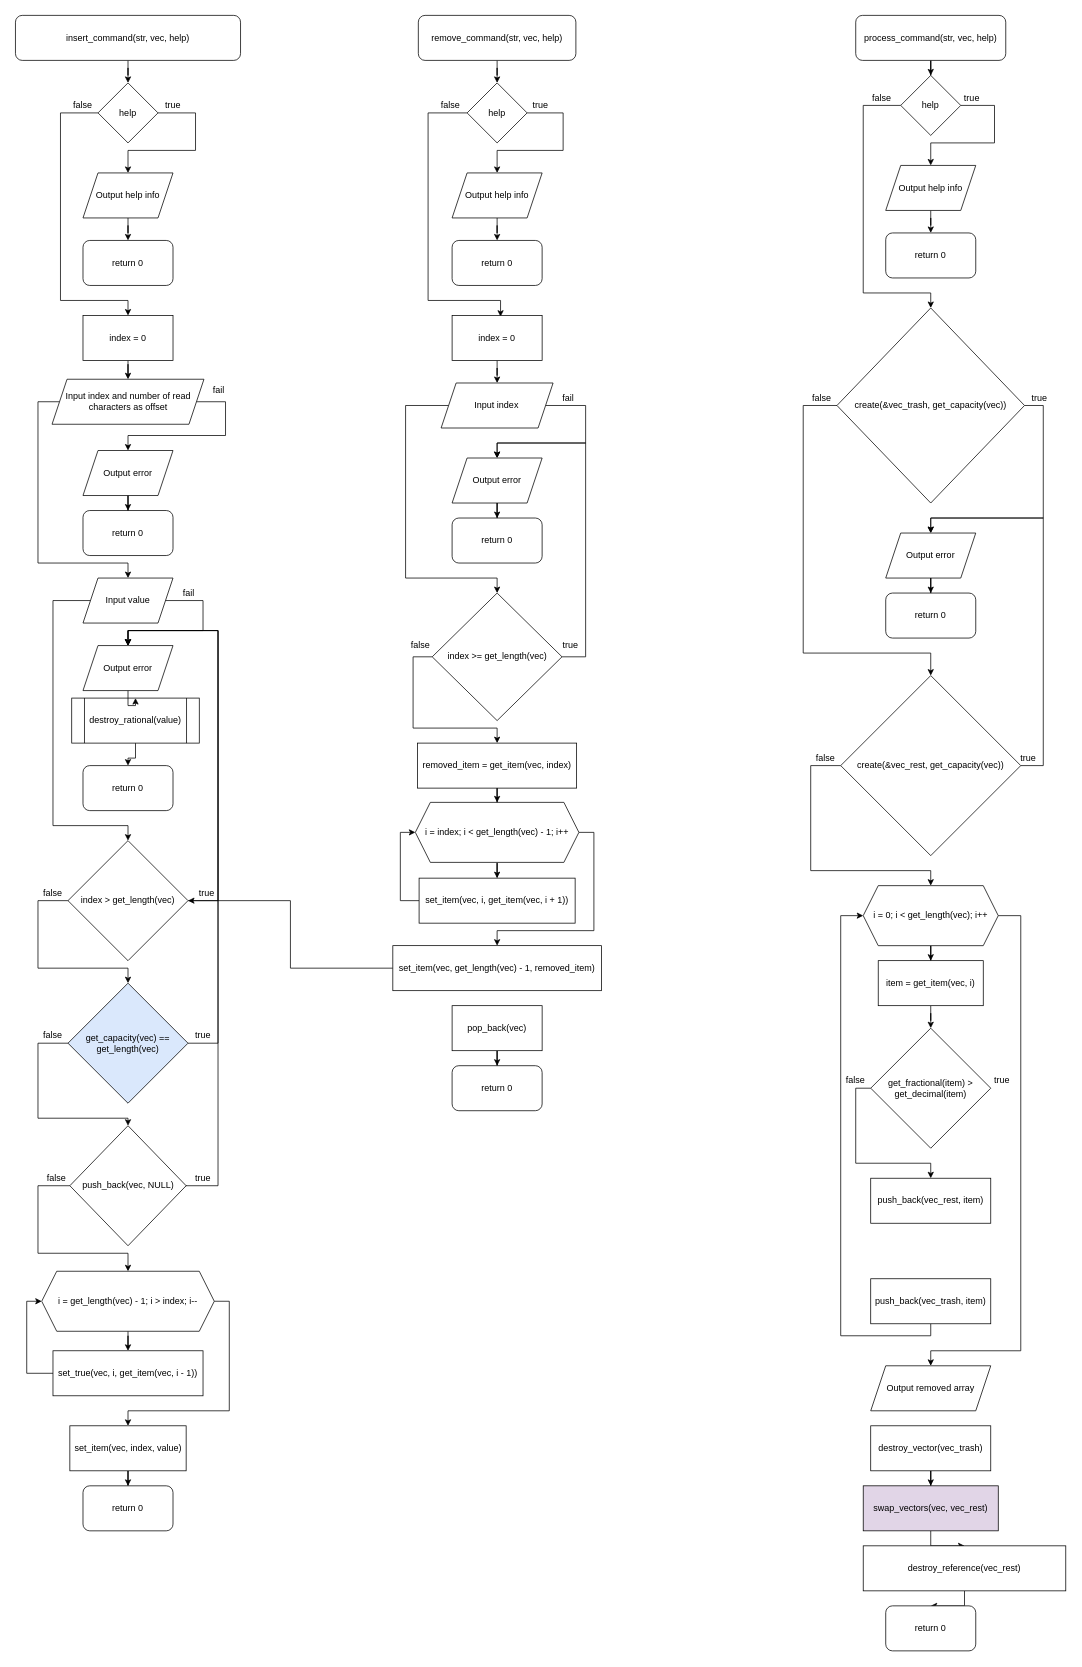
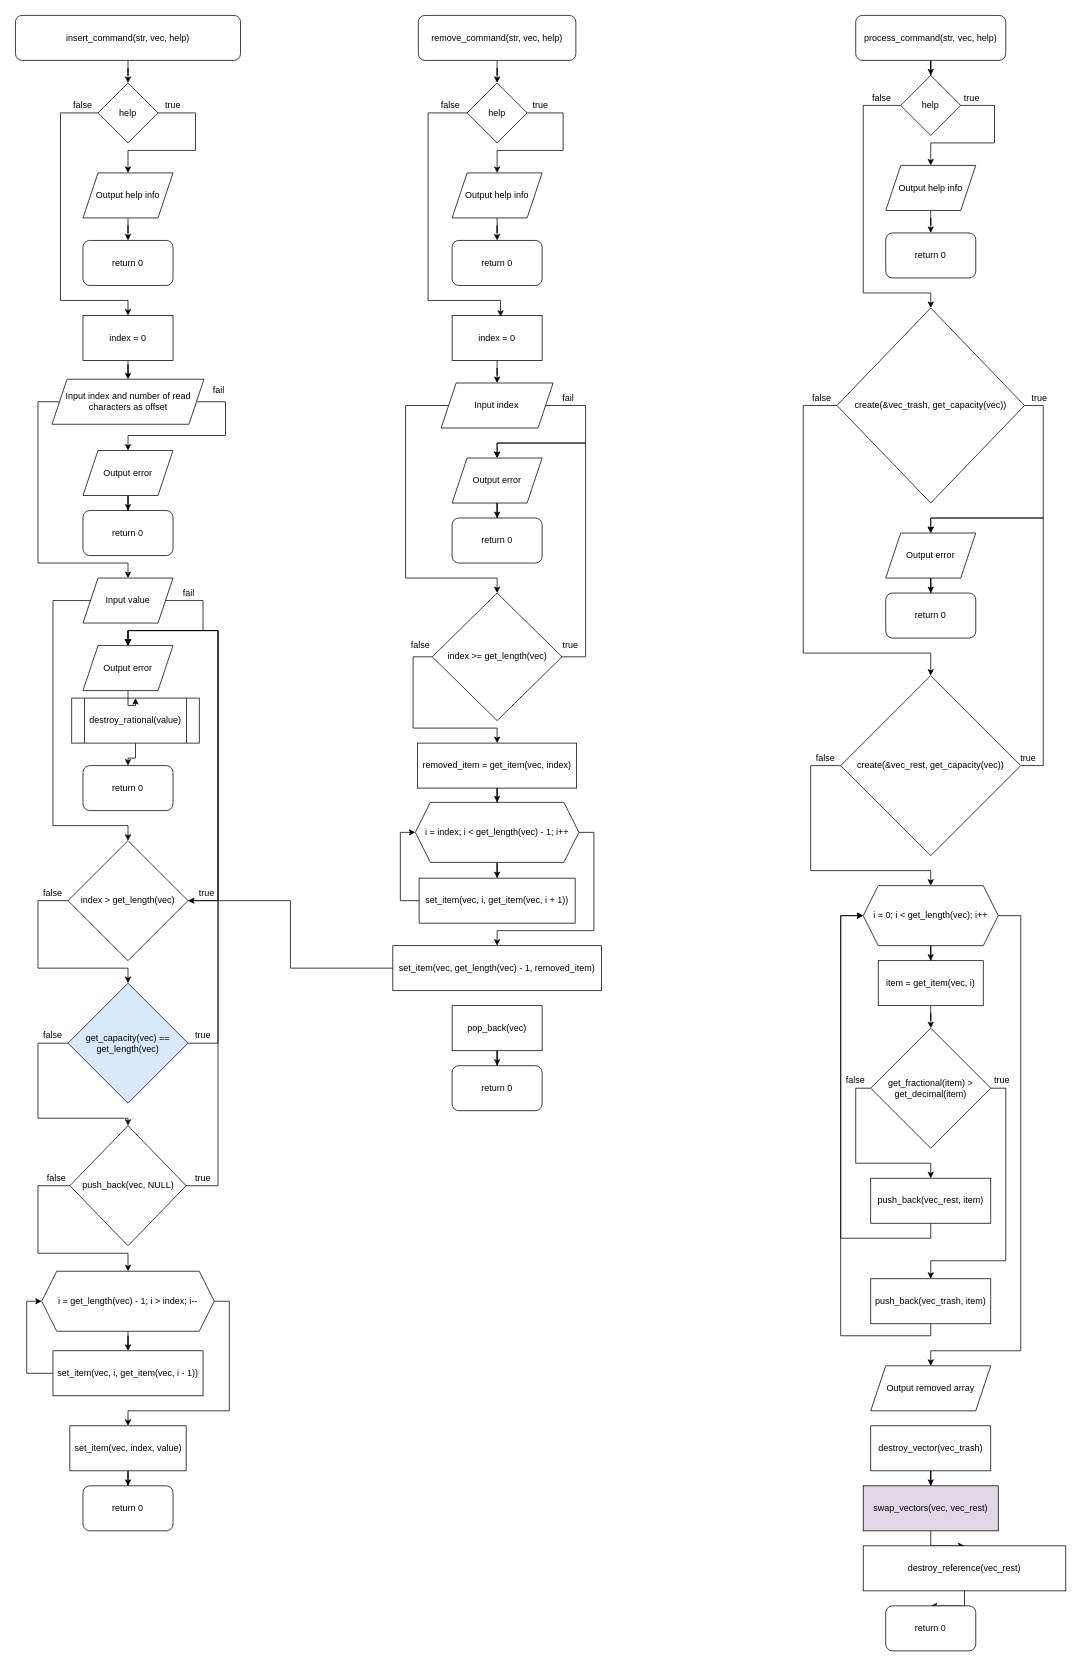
none -> (1005, 1210)
none -> (894, 1238)
(128, 1373) -> (128, 1373)
